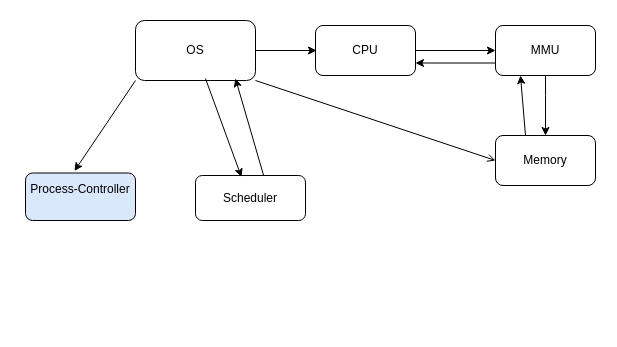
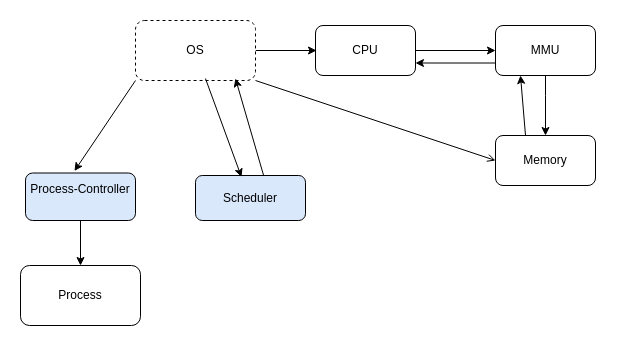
(196, 51) -> (196, 51)
(251, 198) -> (251, 198)
none -> (81, 240)
none -> (81, 296)
